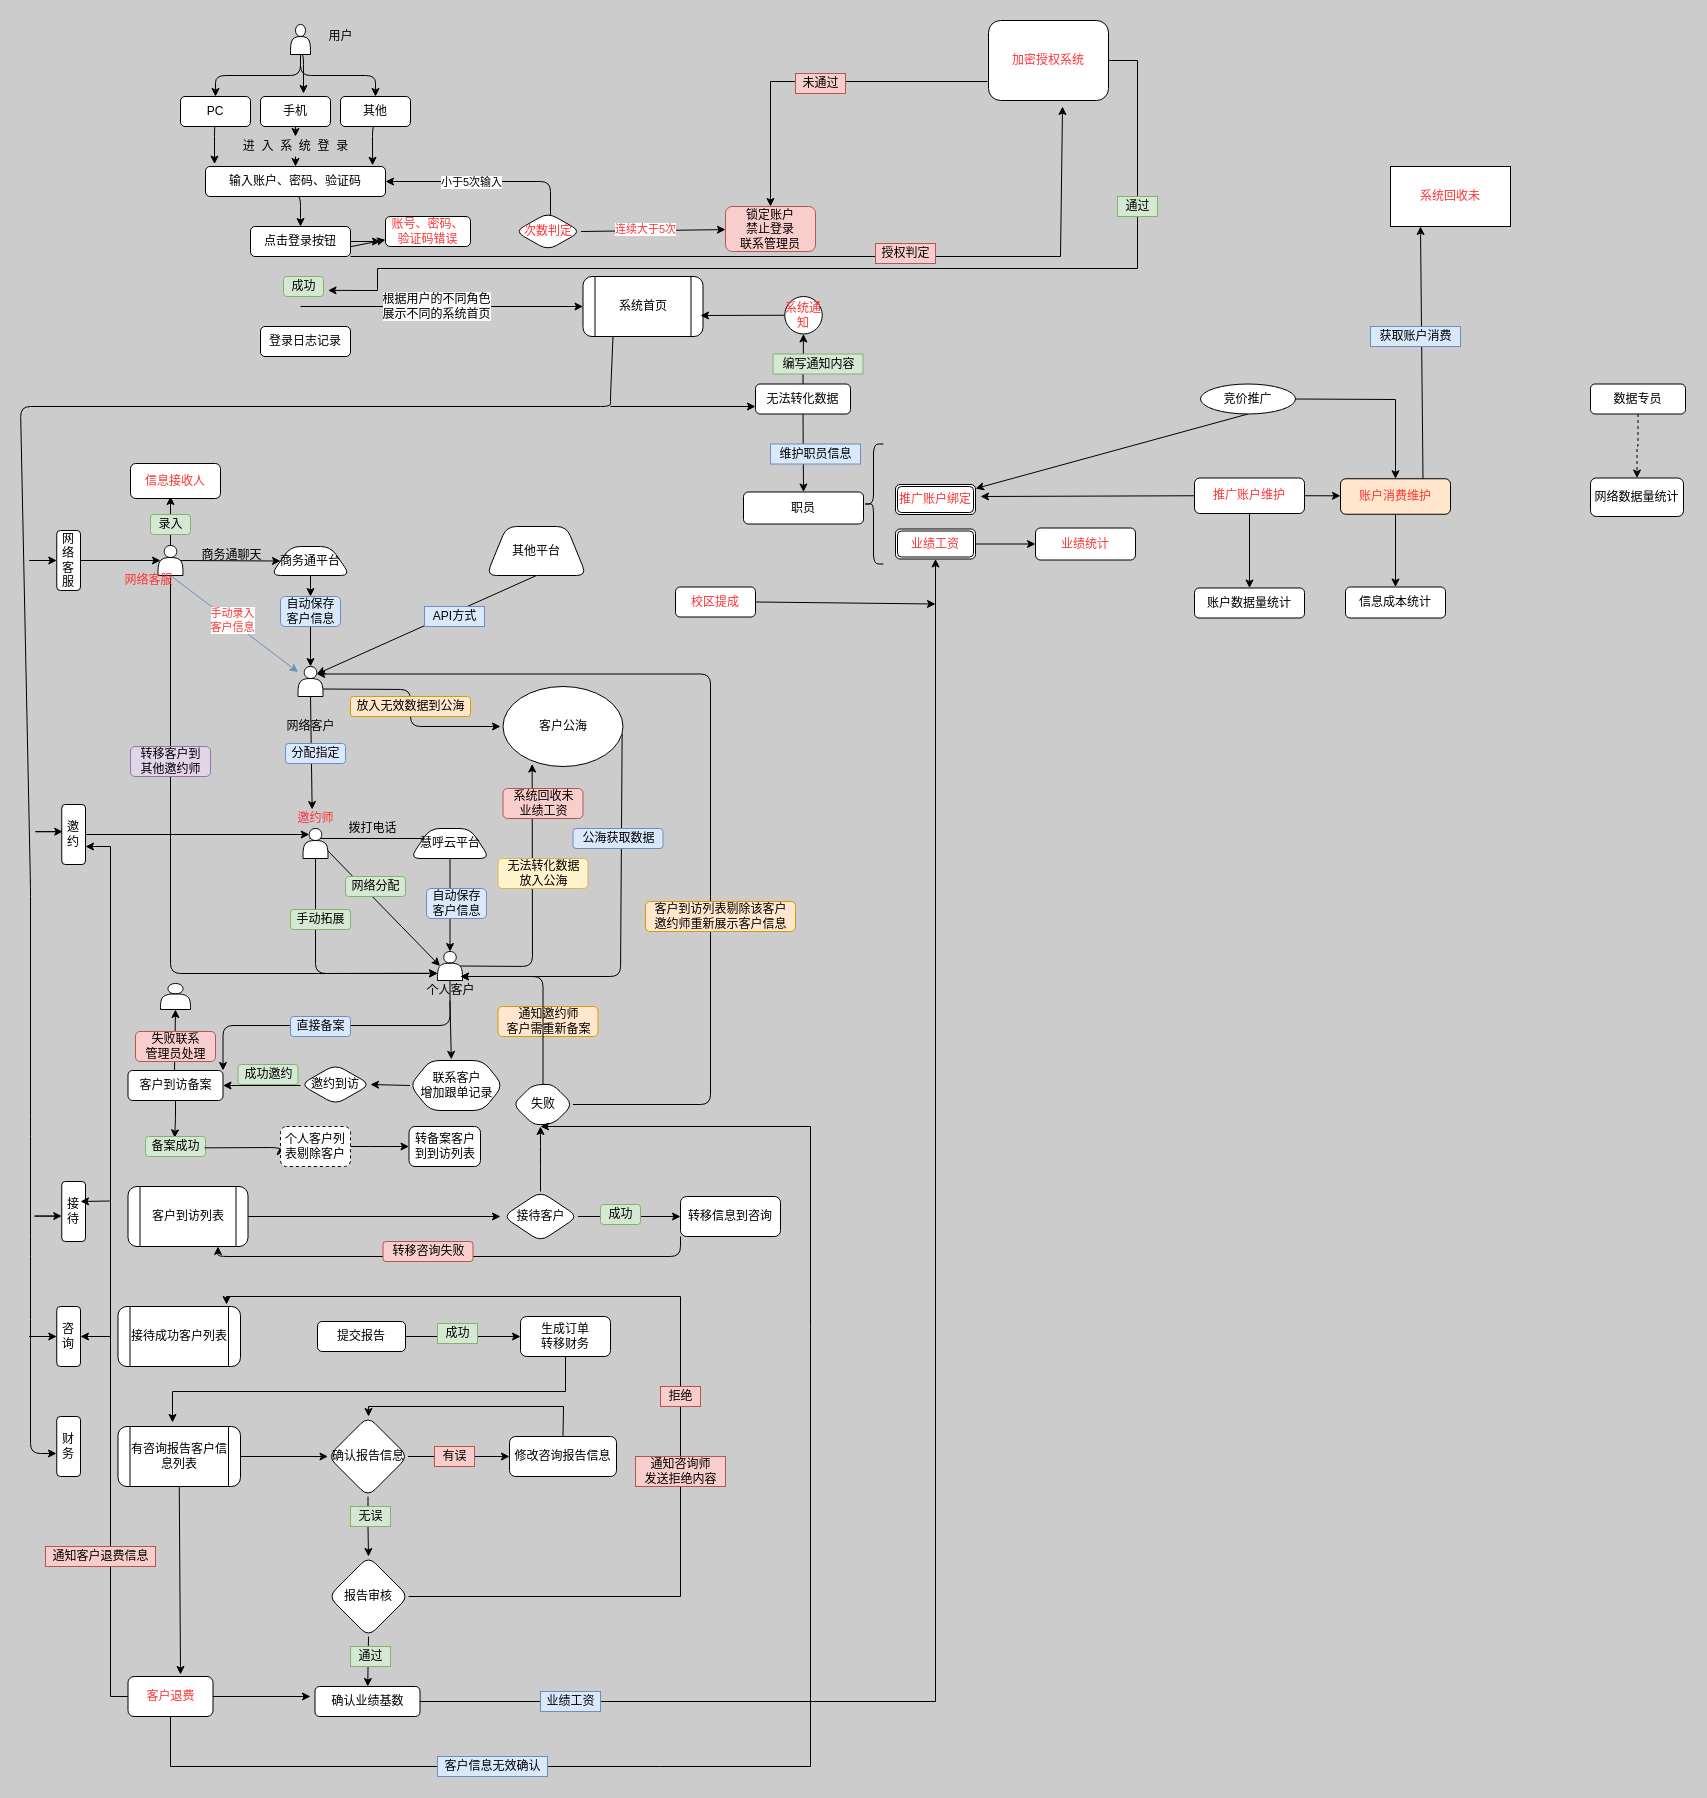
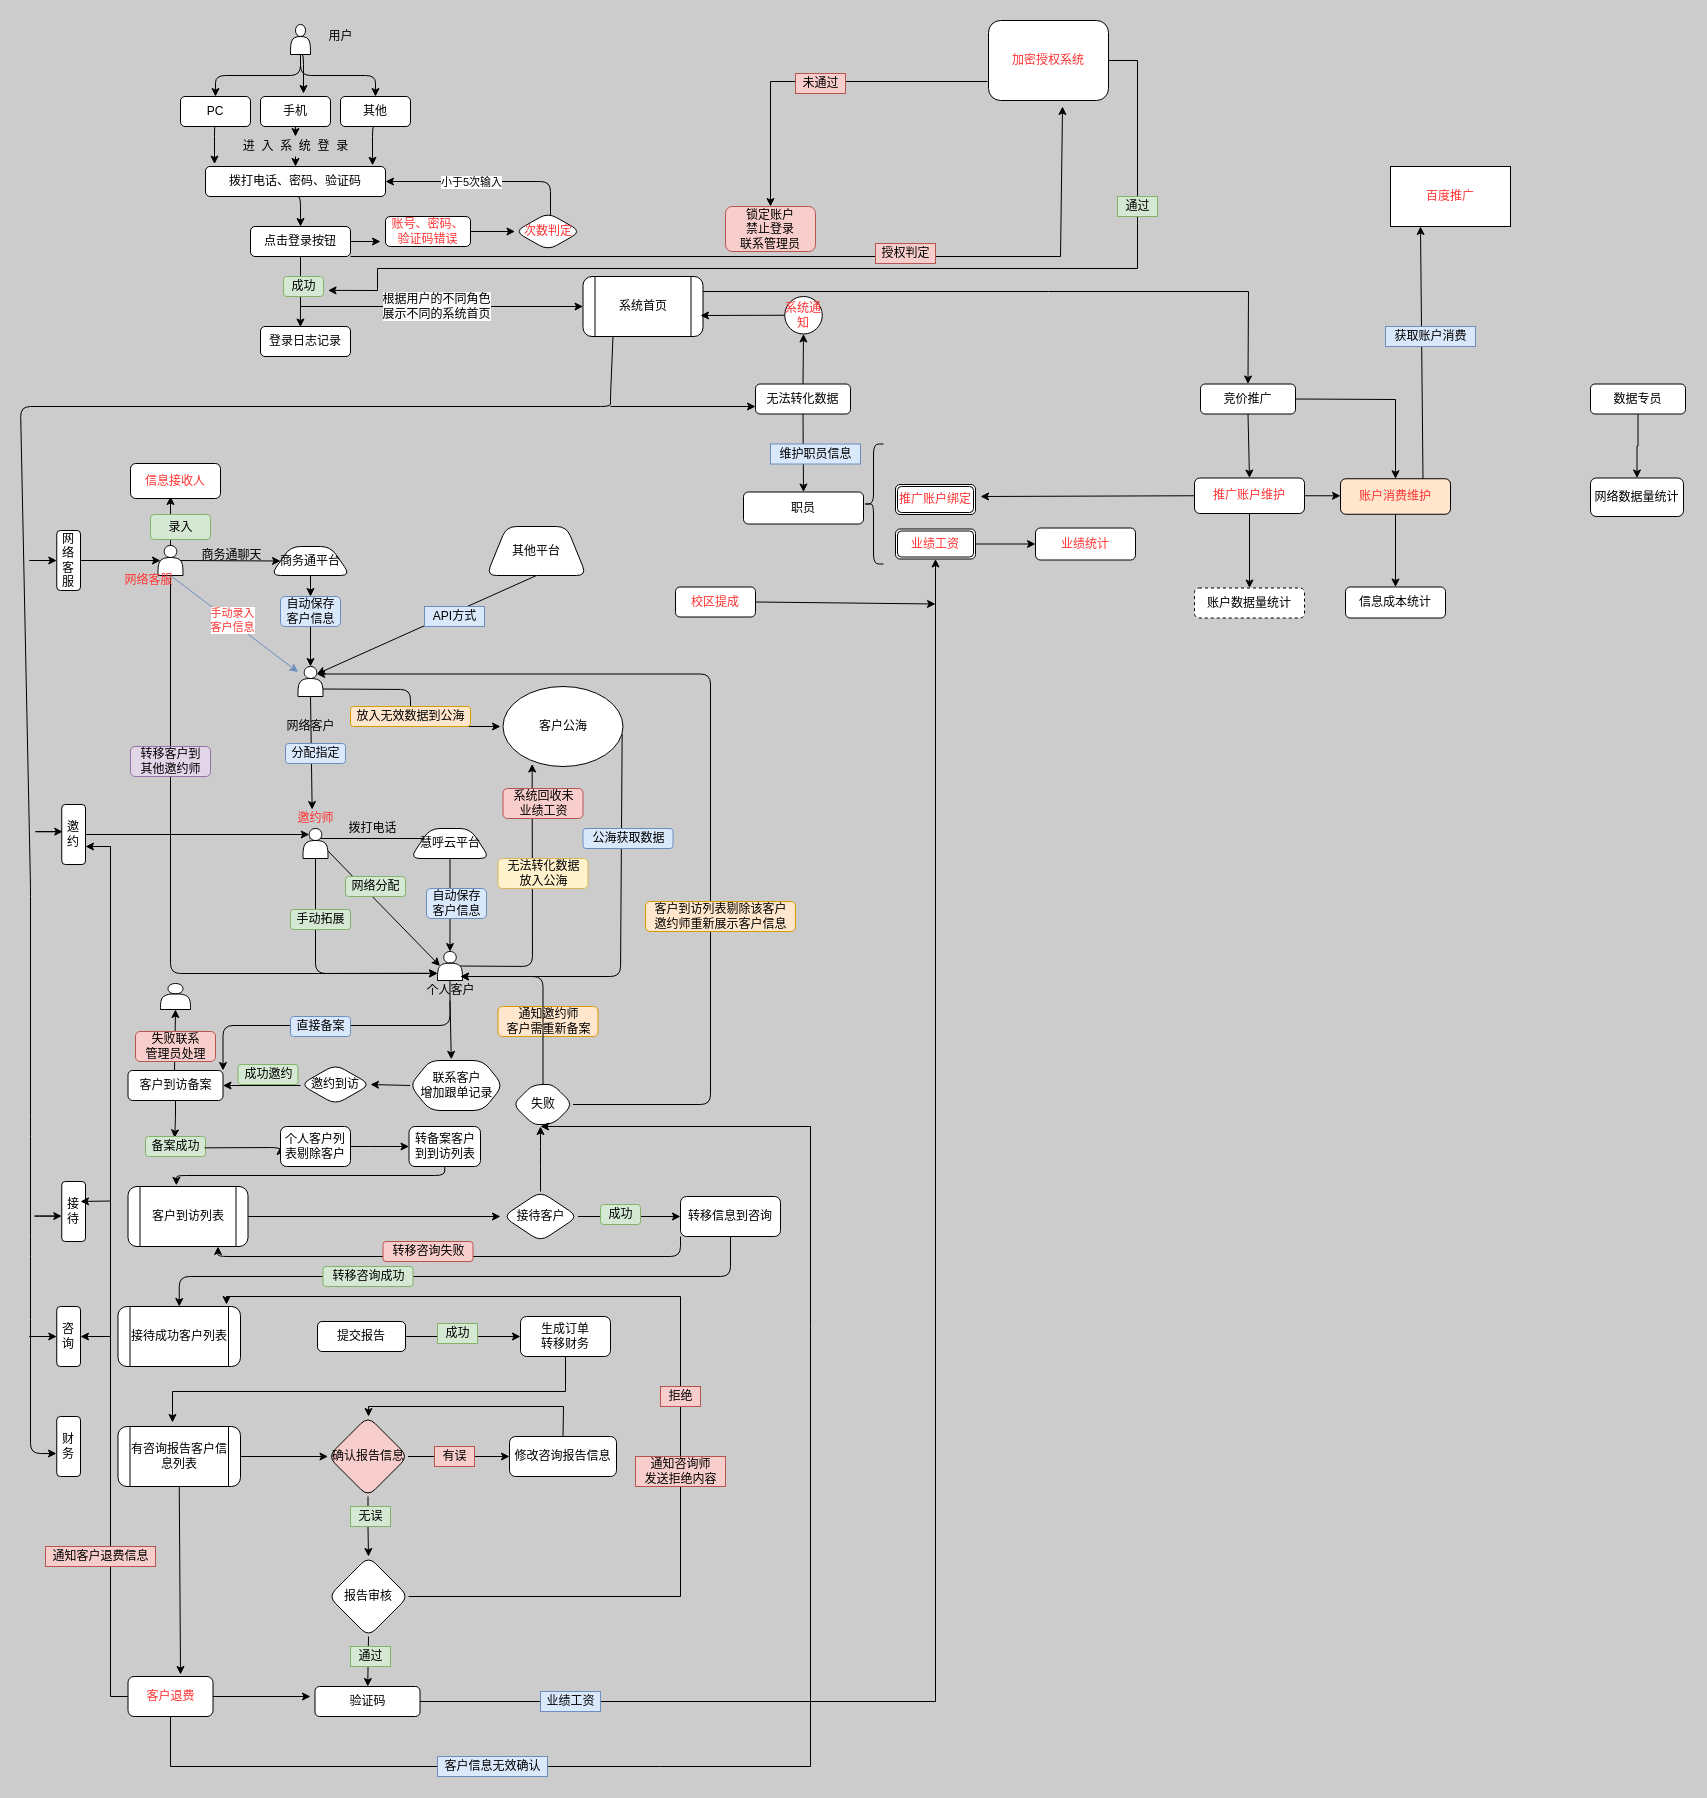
(296, 182) -> (296, 182)
(1451, 197) -> (1451, 197)
(650, 231) -> none
none -> (490, 232)
(364, 244) -> (300, 308)
none -> (1018, 292)
(1416, 337) -> (1431, 337)
(818, 364) -> none
(1248, 399) -> (1248, 399)
(1638, 443) -> (1638, 443)
(1115, 450) -> (1249, 442)
(171, 525) -> (181, 527)
(1250, 603) -> (1250, 603)
(411, 707) -> (411, 717)
(618, 839) -> (628, 839)
(316, 1147) -> (316, 1147)
none -> (313, 1176)
none -> (368, 1277)
none -> (463, 1277)
(368, 1457) -> (368, 1457)
(368, 1702) -> (368, 1702)
